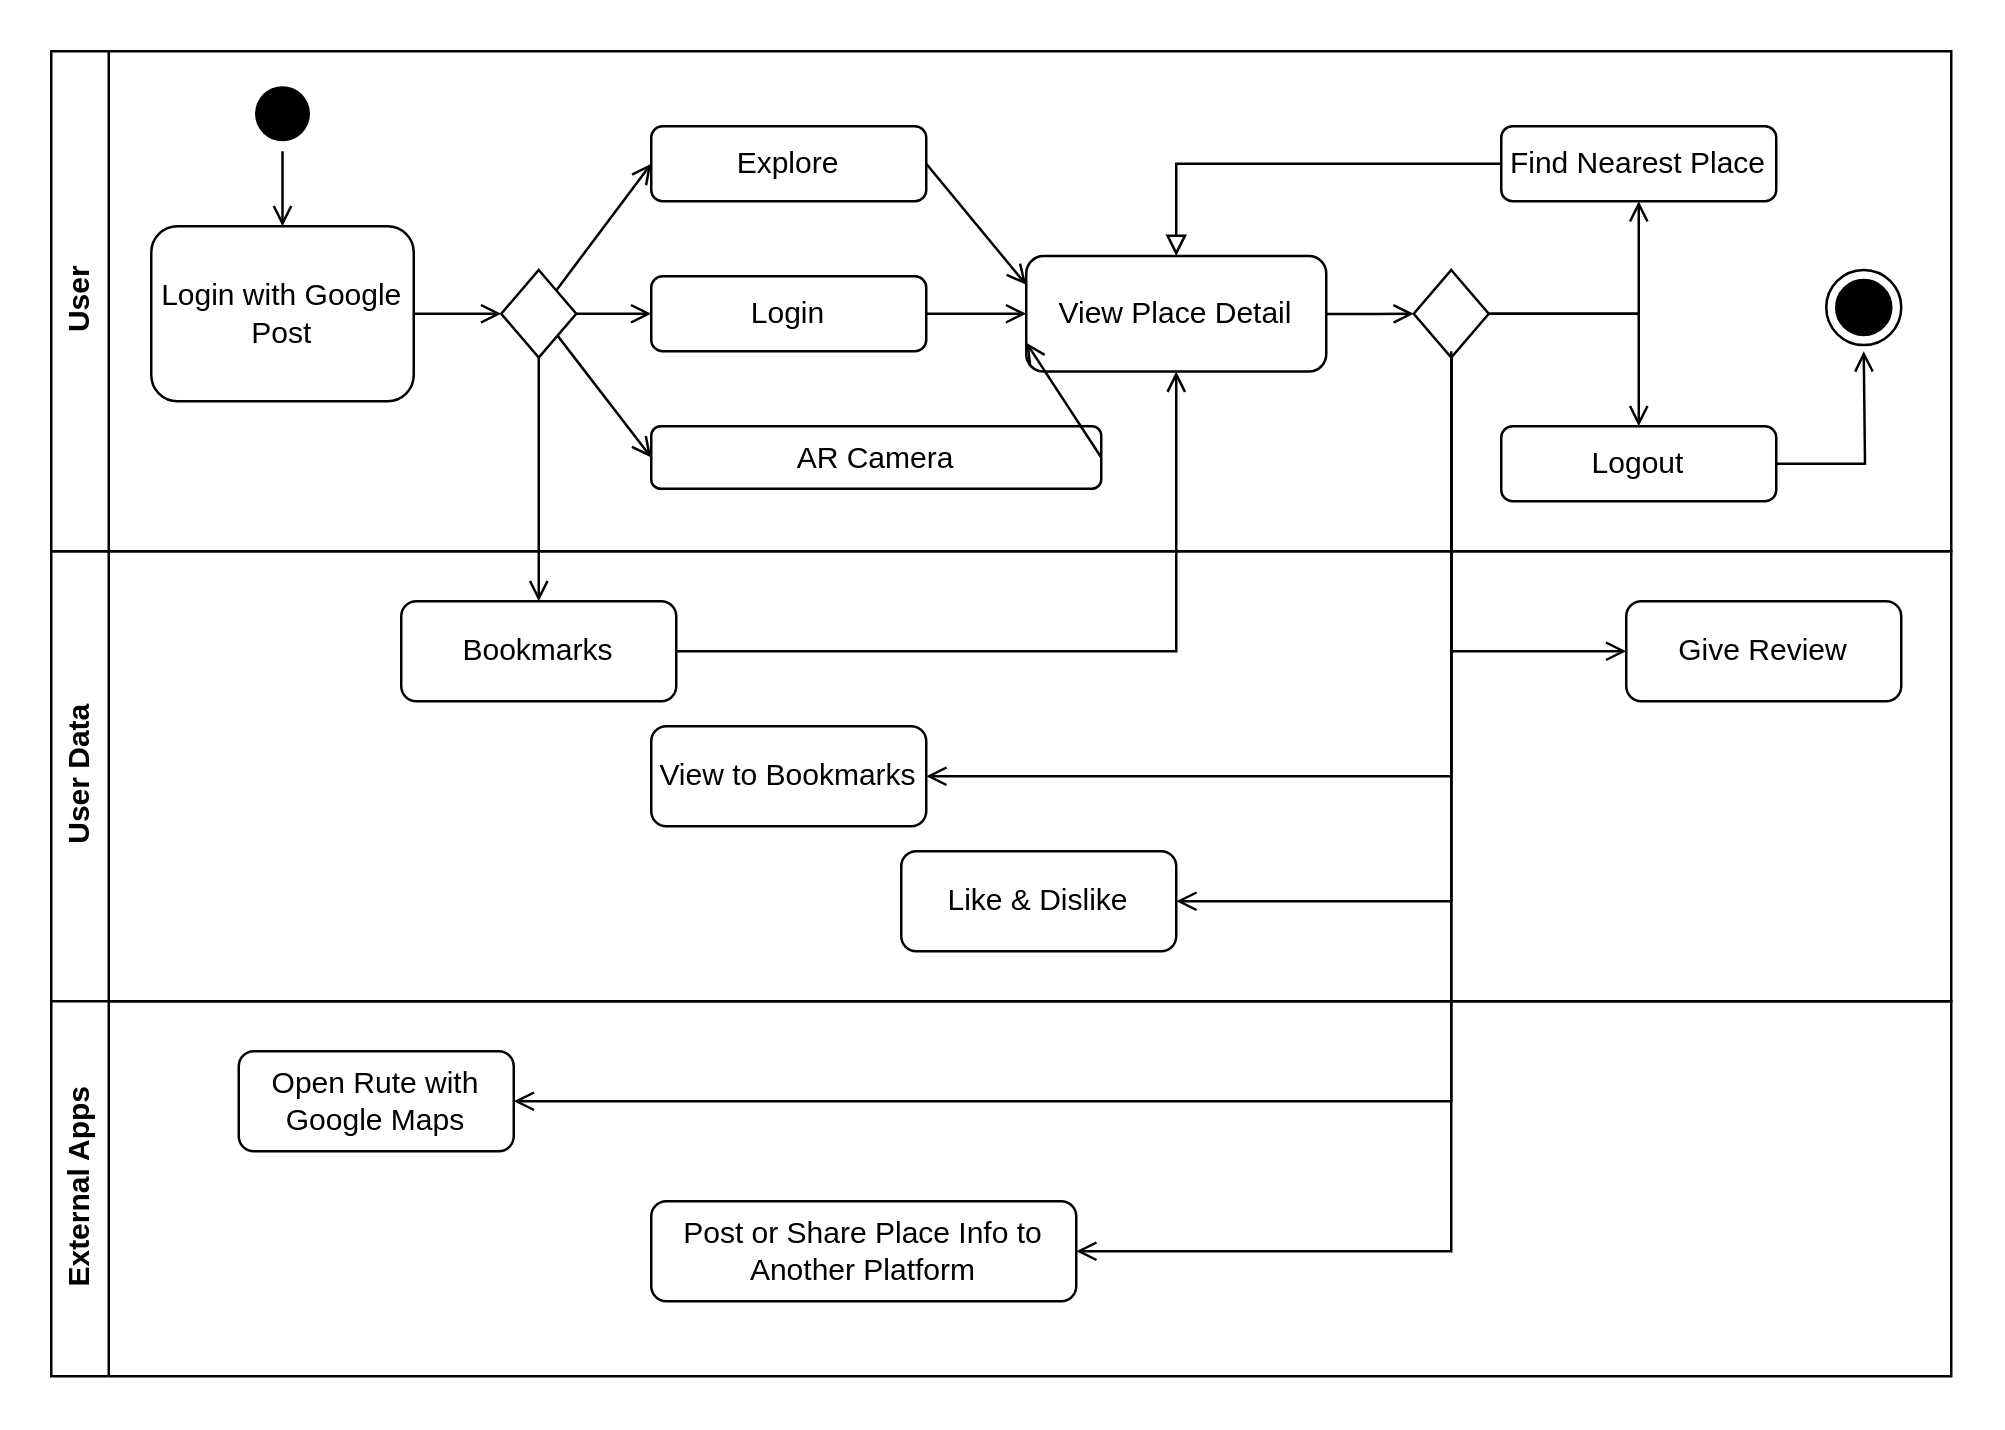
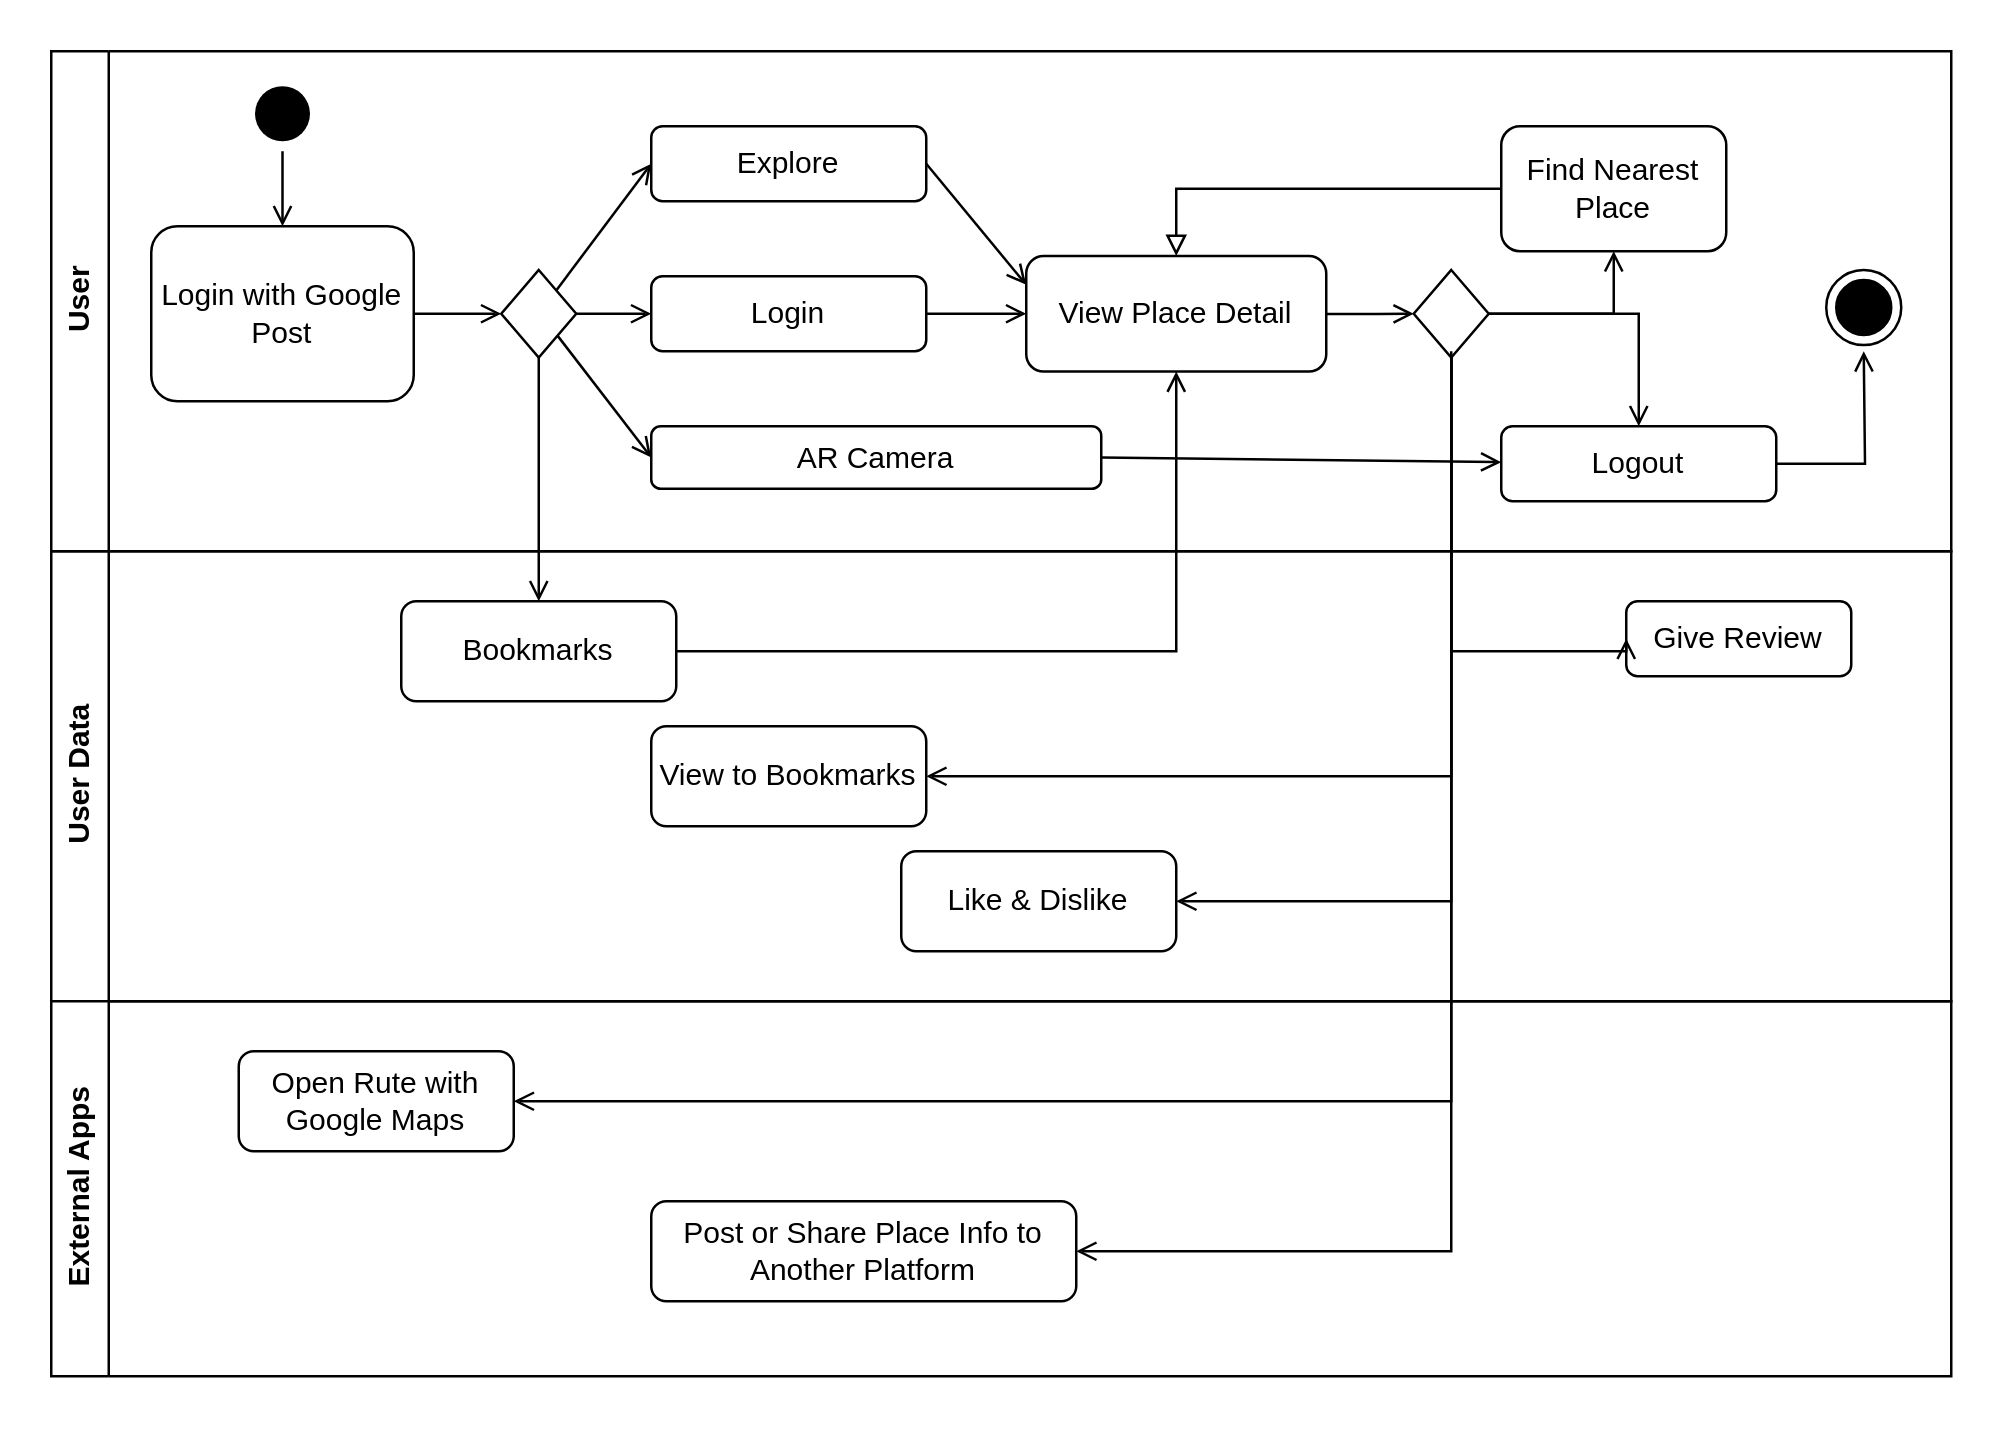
(1639, 164) -> (1614, 189)
(1066, 403) -> (1313, 460)
(1764, 651) -> (1739, 639)
